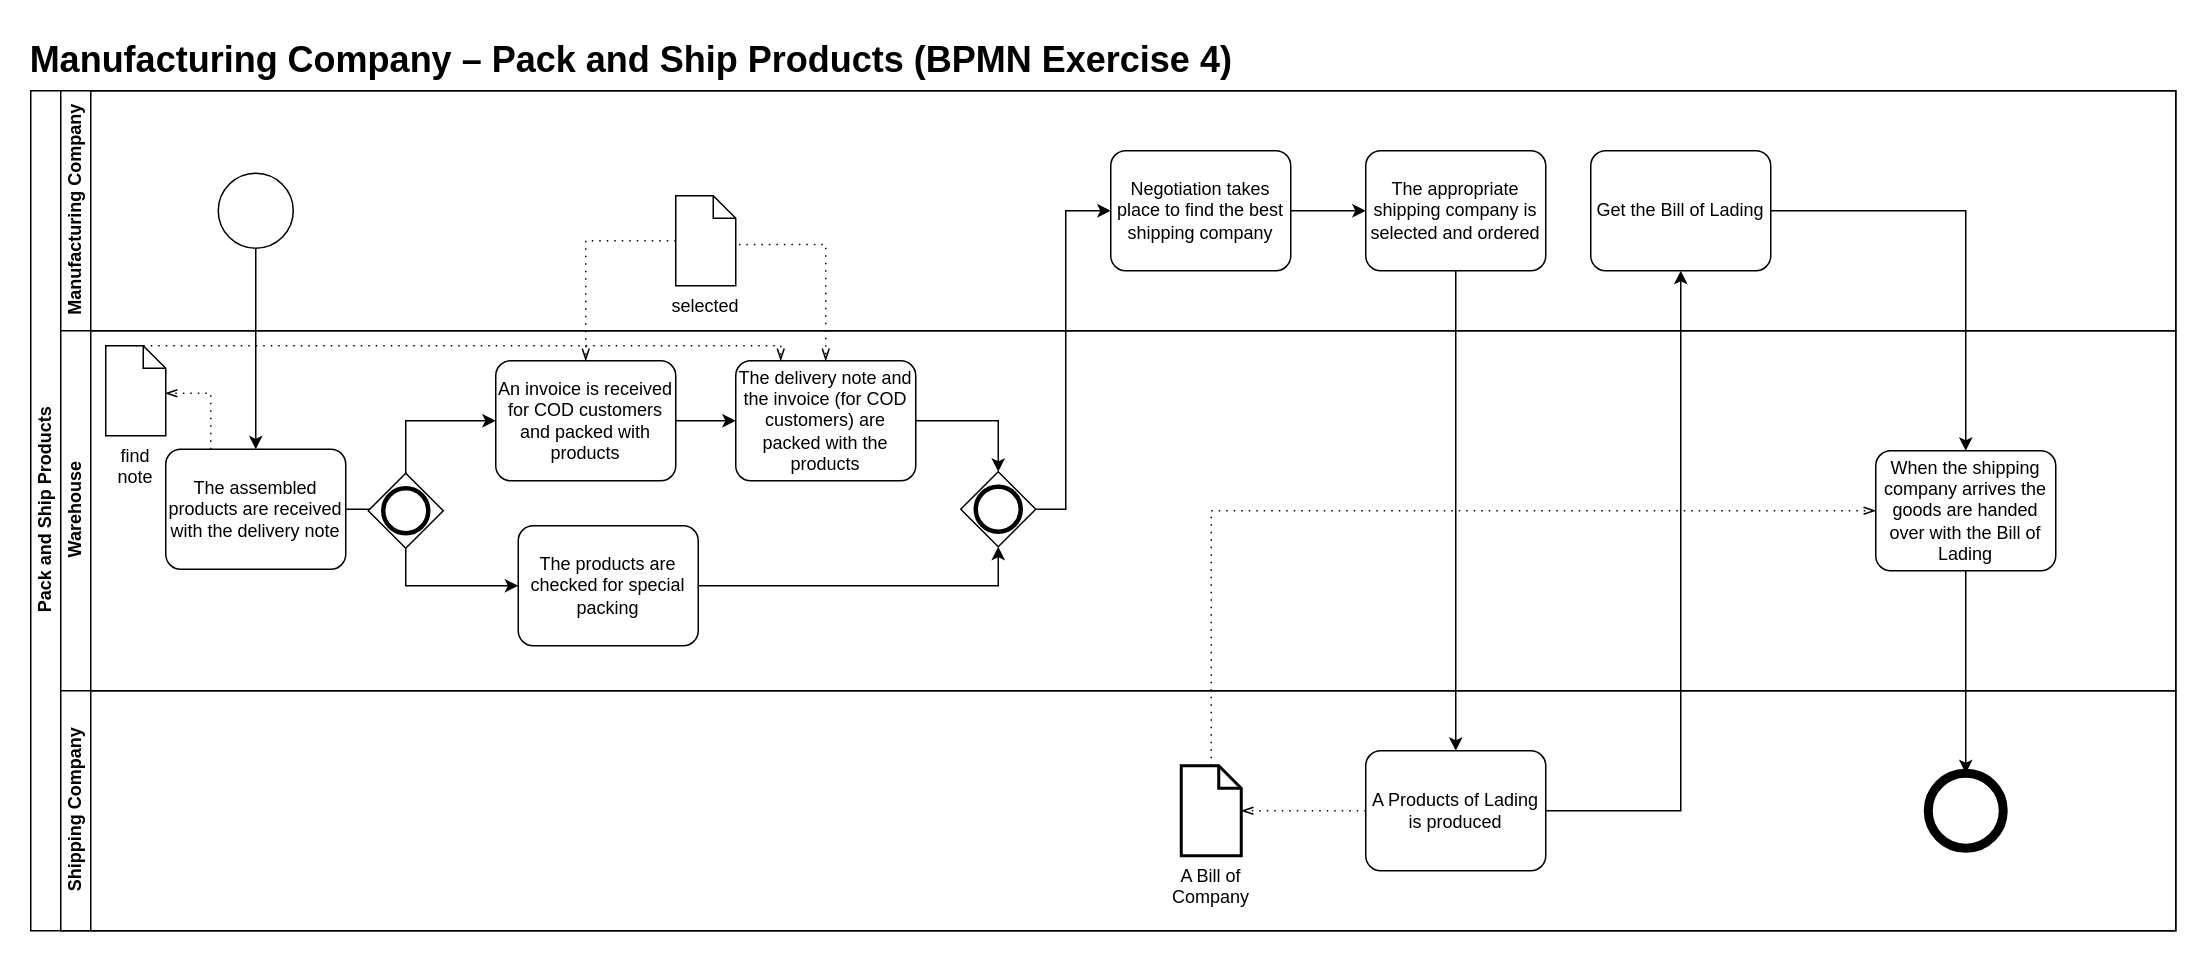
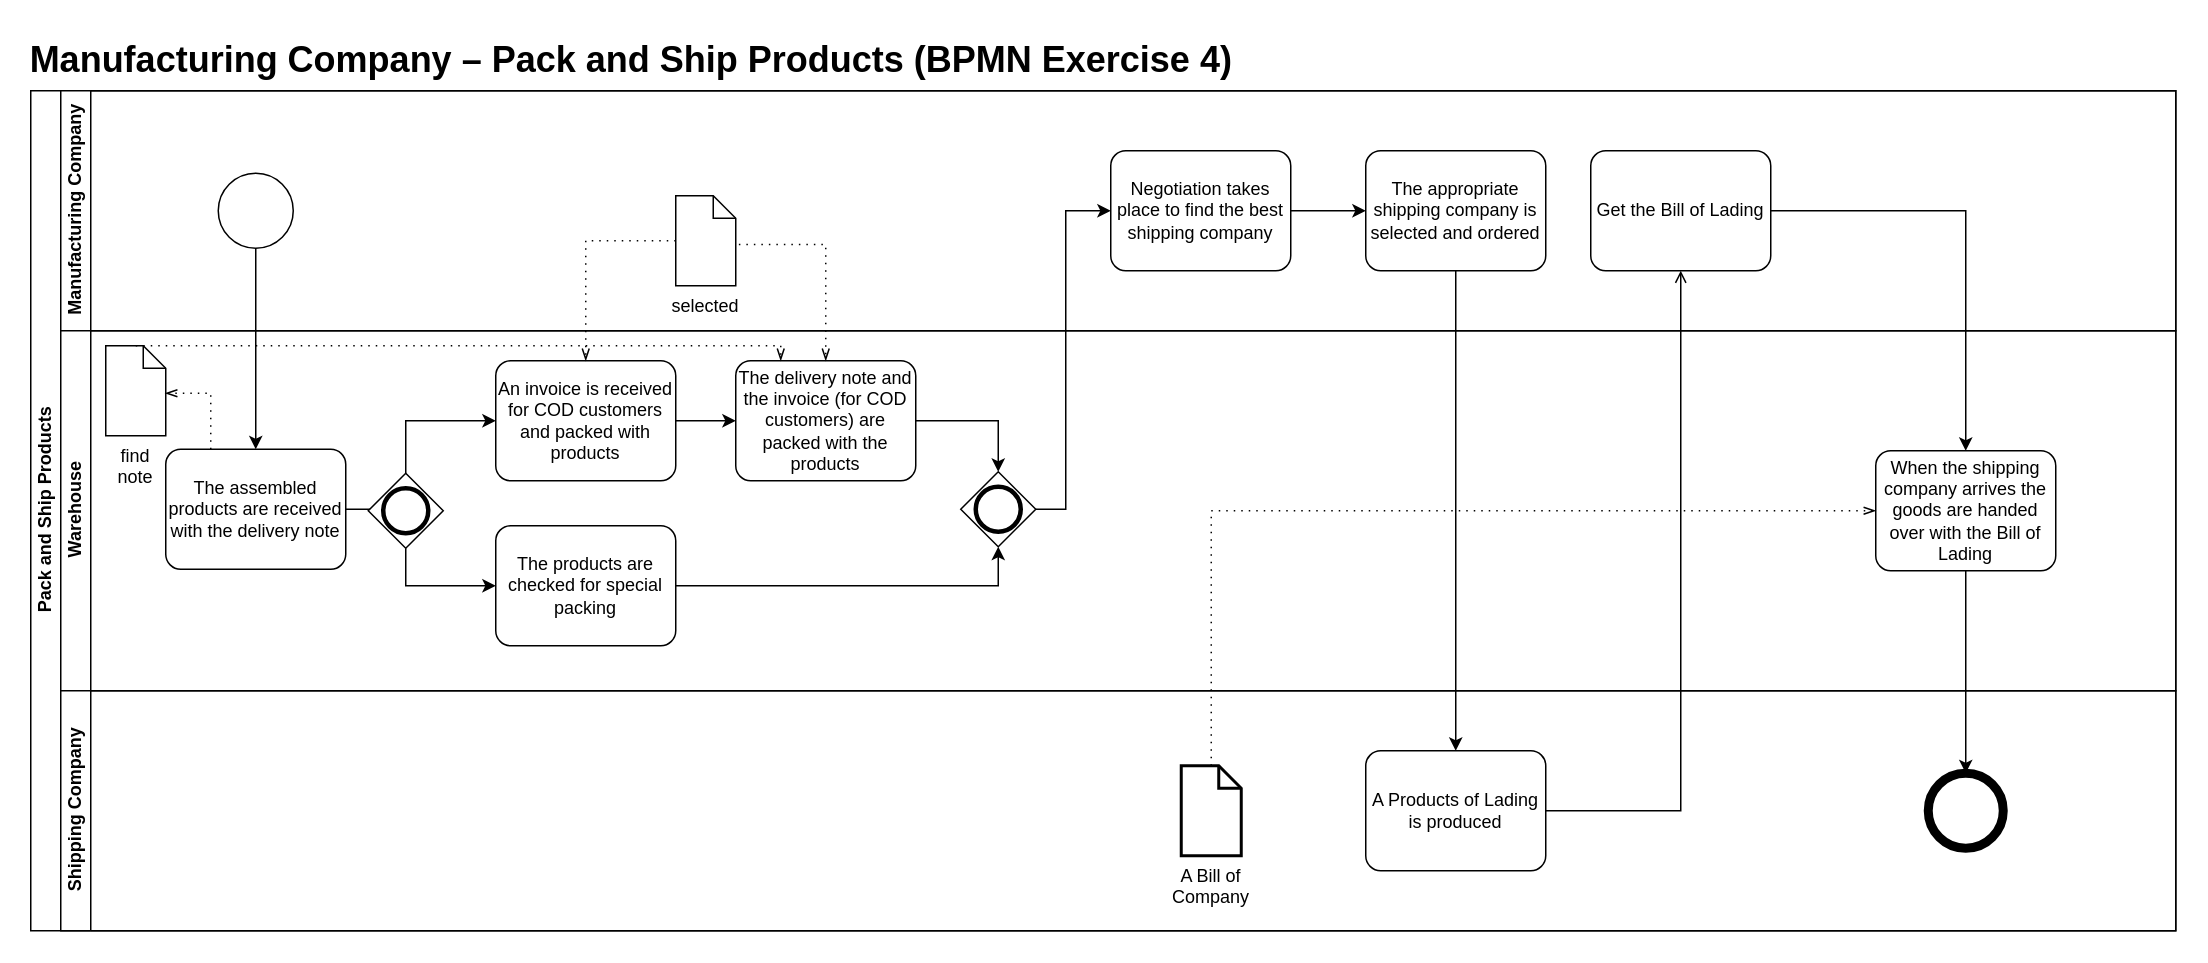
(1681, 282) -> (1681, 279)
(608, 586) -> (586, 586)
(1305, 811) -> none
